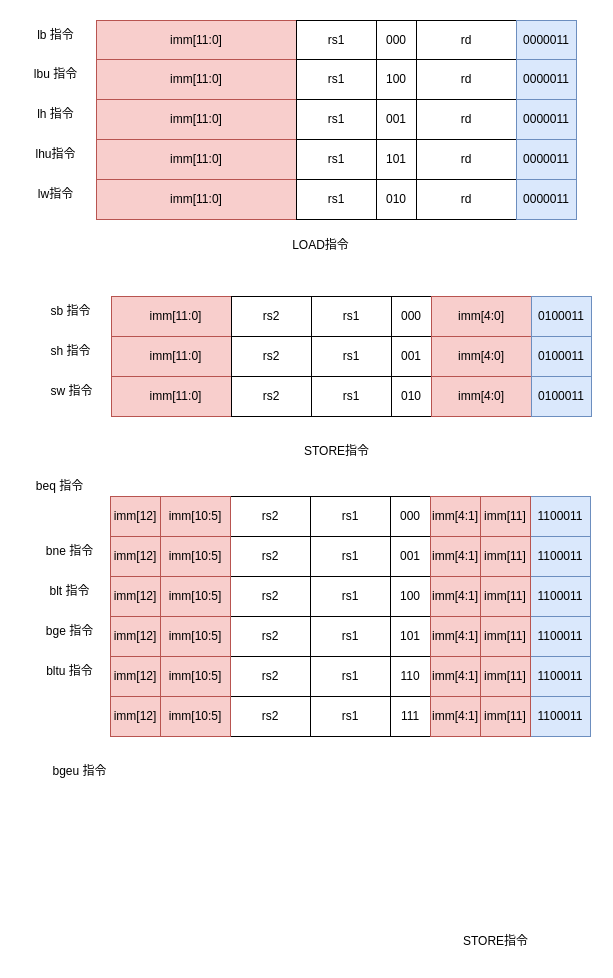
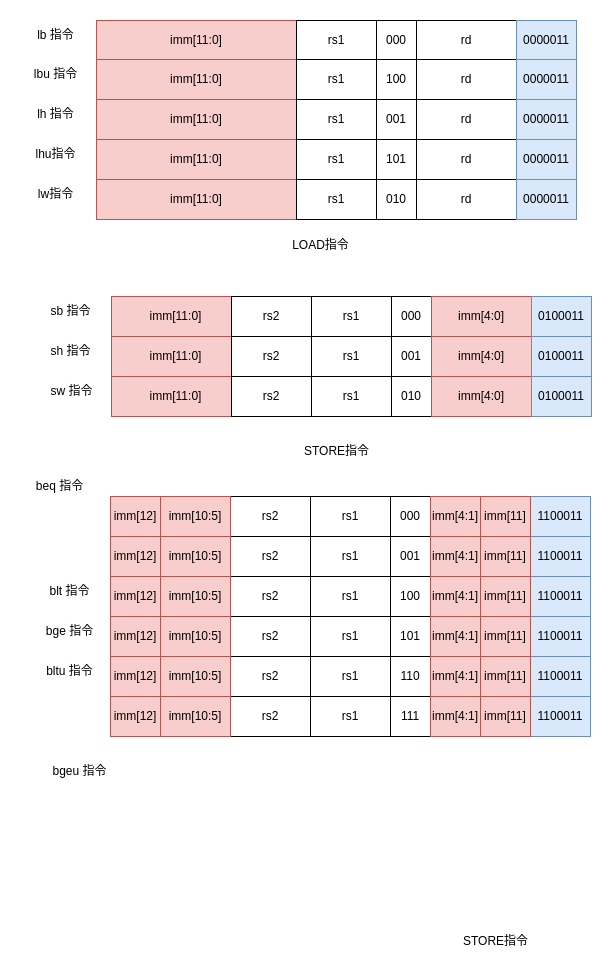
(70, 552) -> none
